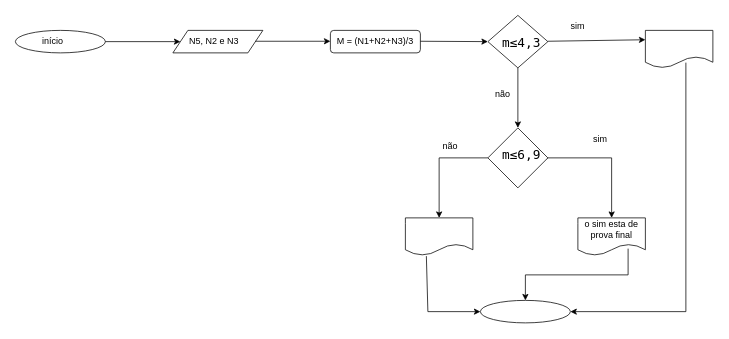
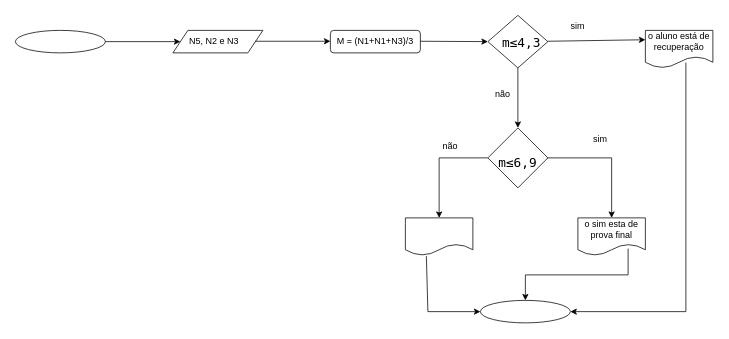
(53, 42) -> none
(375, 42) -> (375, 42)
none -> (679, 42)
(525, 162) -> (522, 169)
